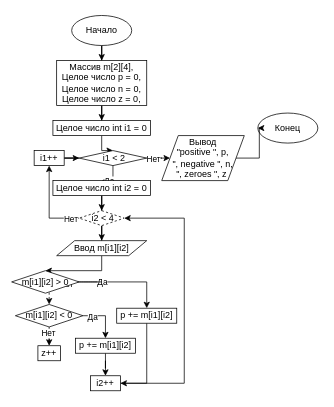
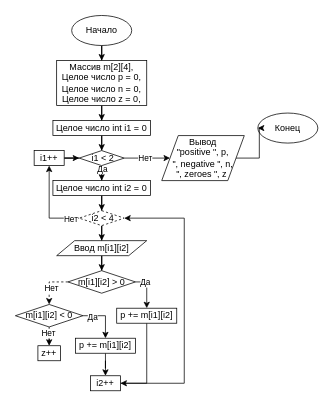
(113, 158) -> (102, 158)
(45, 282) -> (102, 282)
